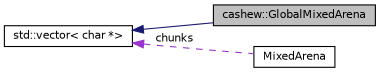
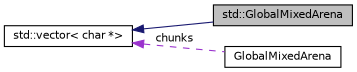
(294, 15) -> (283, 15)
(294, 57) -> (283, 57)
